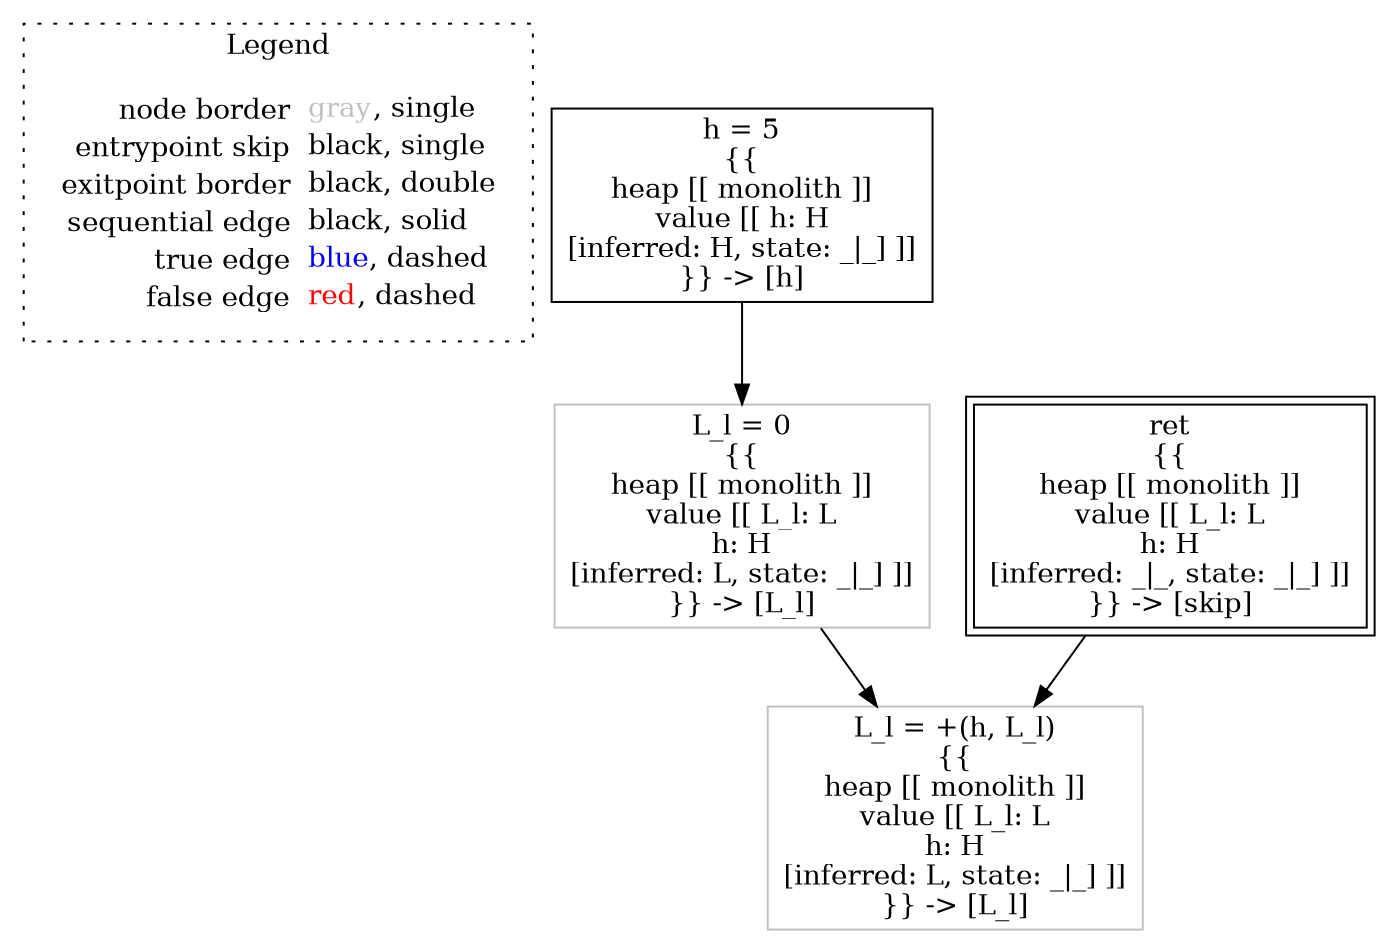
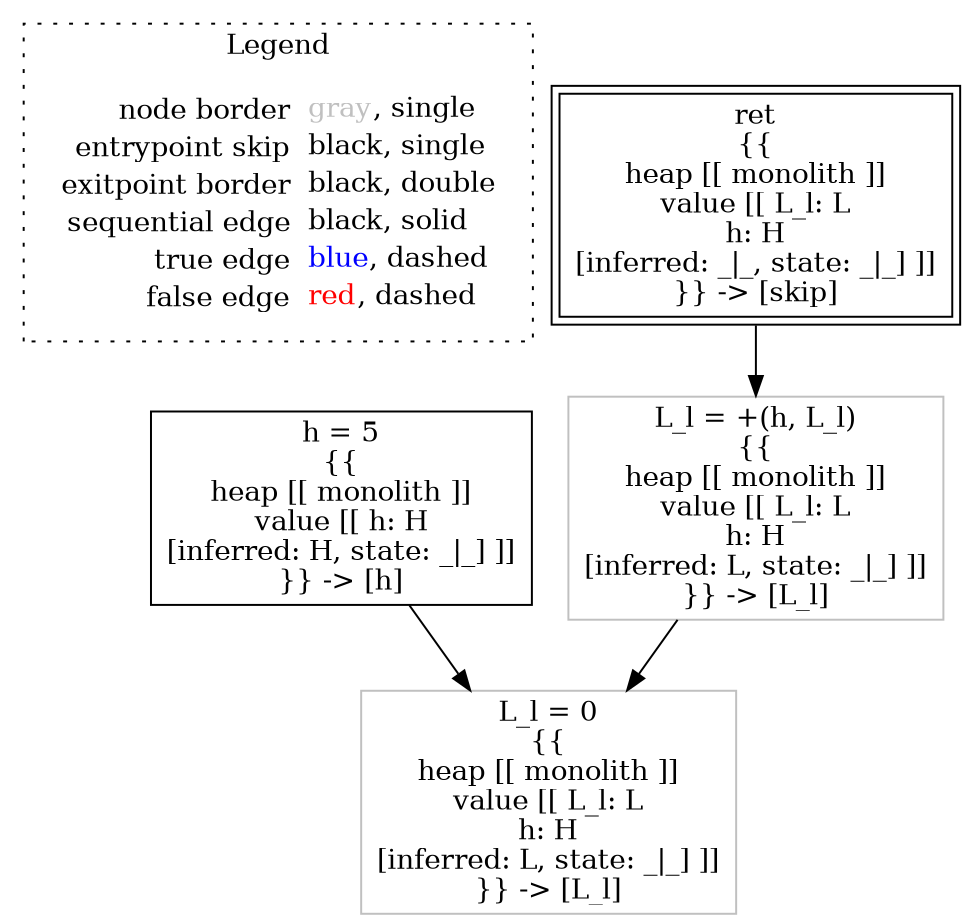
(843, 659) -> (658, 647)
